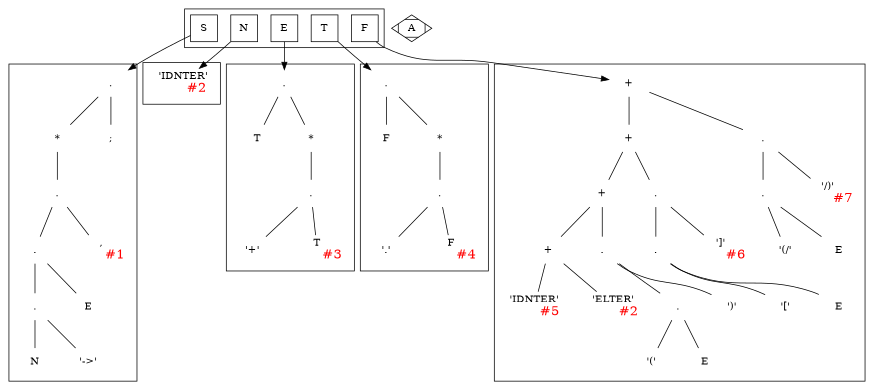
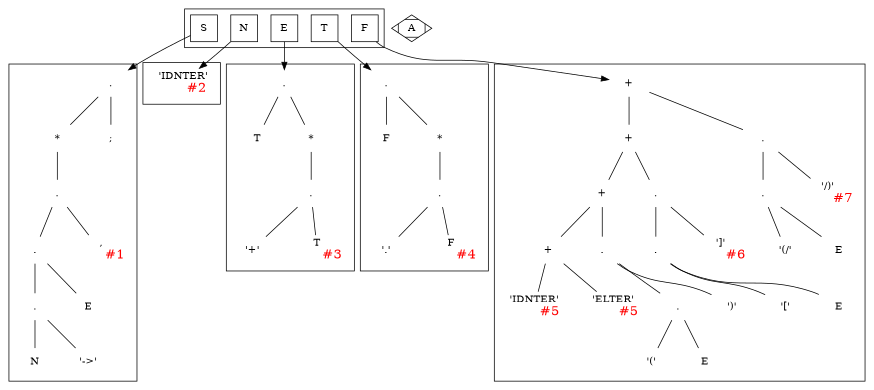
(629, 311) -> (629, 311)
